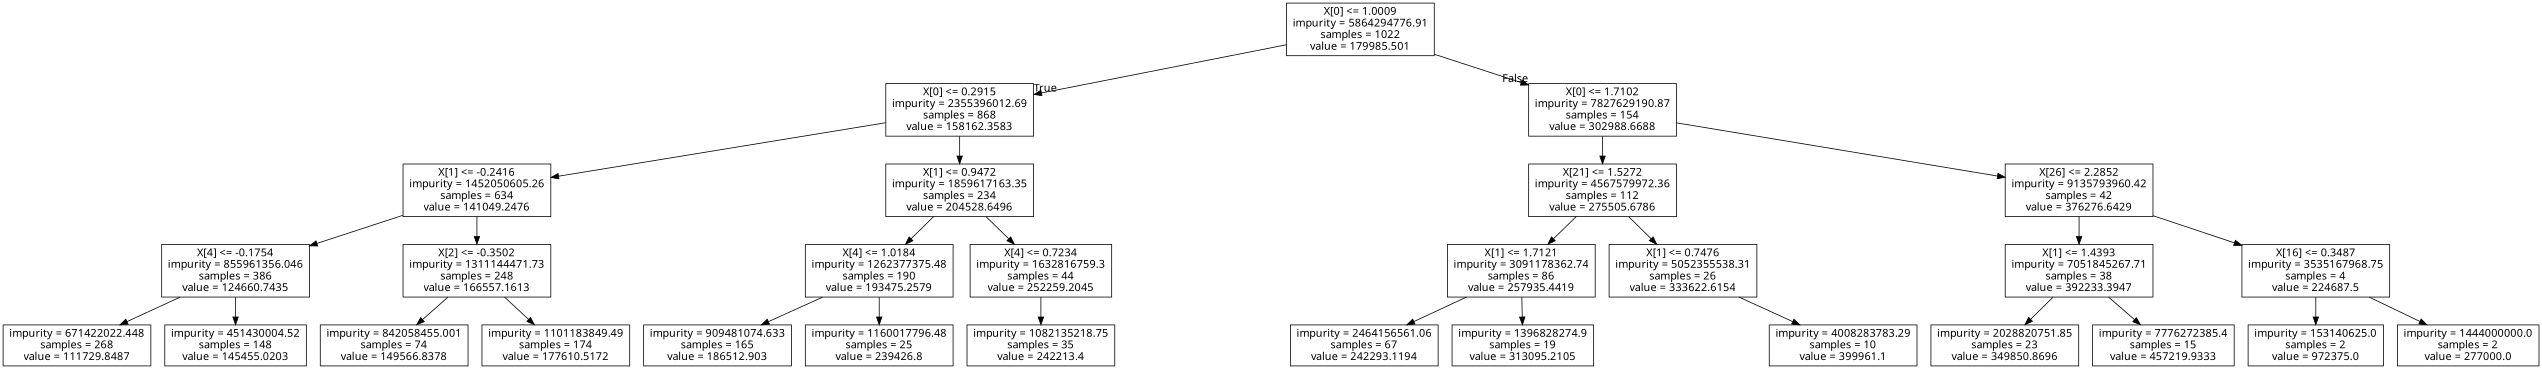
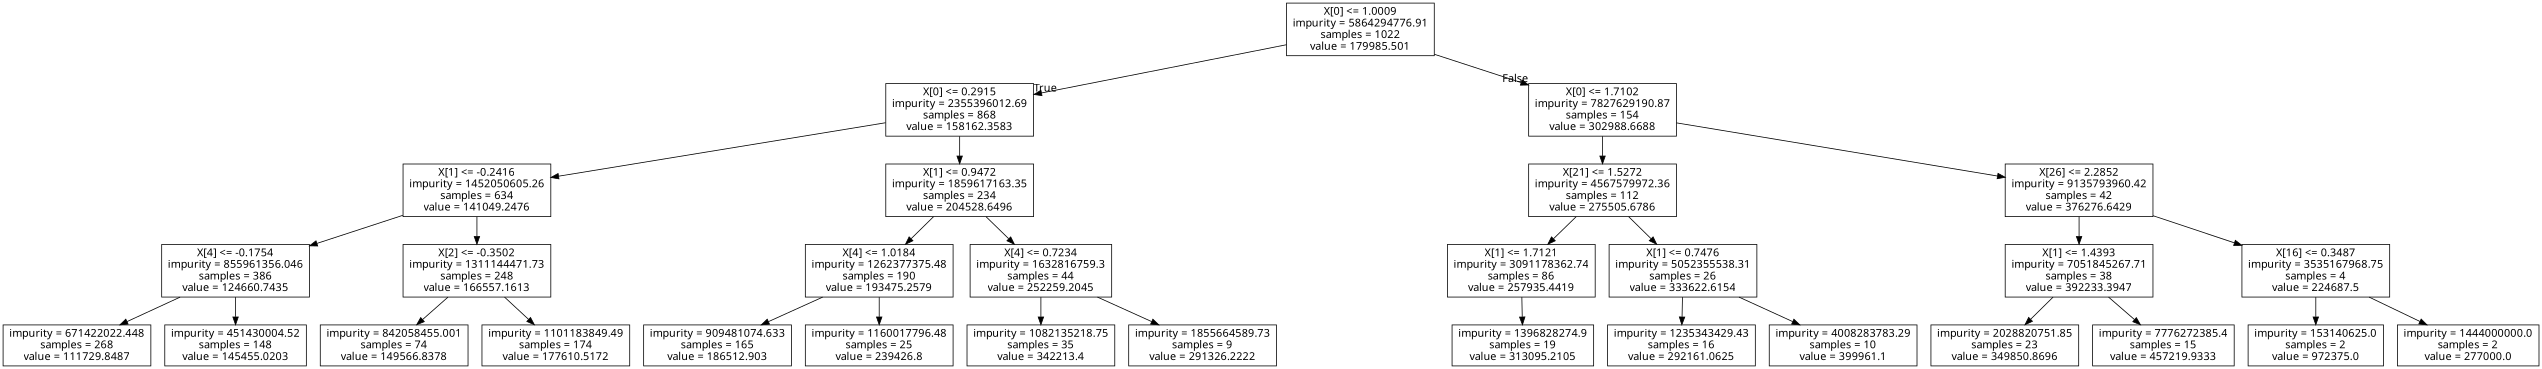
(1041, 345) -> (1041, 345)
none -> (1203, 345)
(1364, 345) -> none
none -> (1681, 345)
